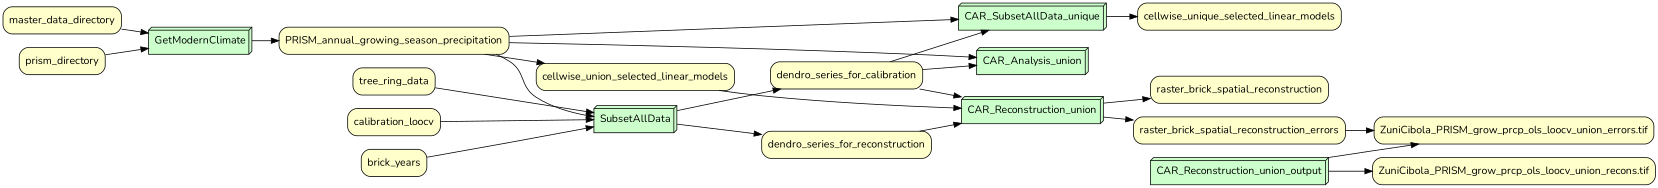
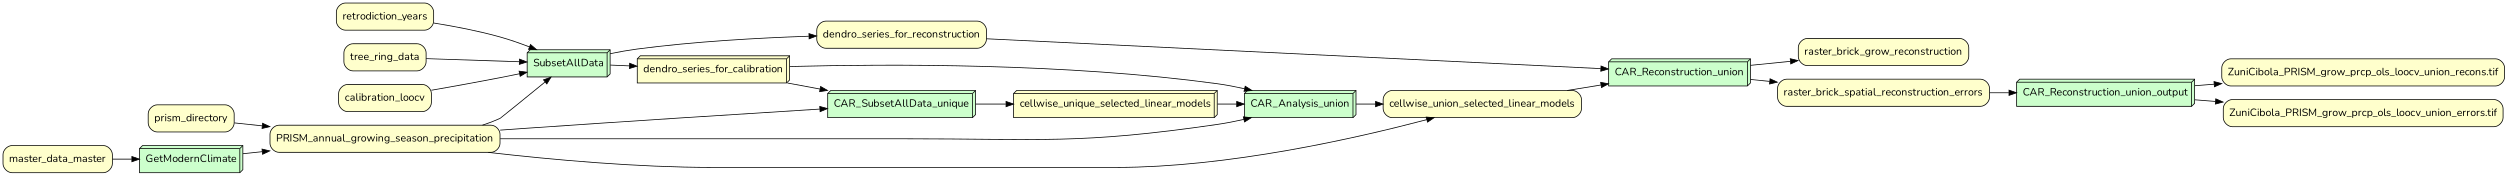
(1239, 17) -> (1115, 104)
(62, 20) -> (58, 159)
(123, 52) -> (248, 124)
(847, 75) -> (713, 69)
(1239, 90) -> (1884, 52)
(937, 92) -> none
none -> (1227, 104)
none -> (1366, 104)
(1356, 130) -> (1999, 93)
(394, 163) -> (385, 17)
